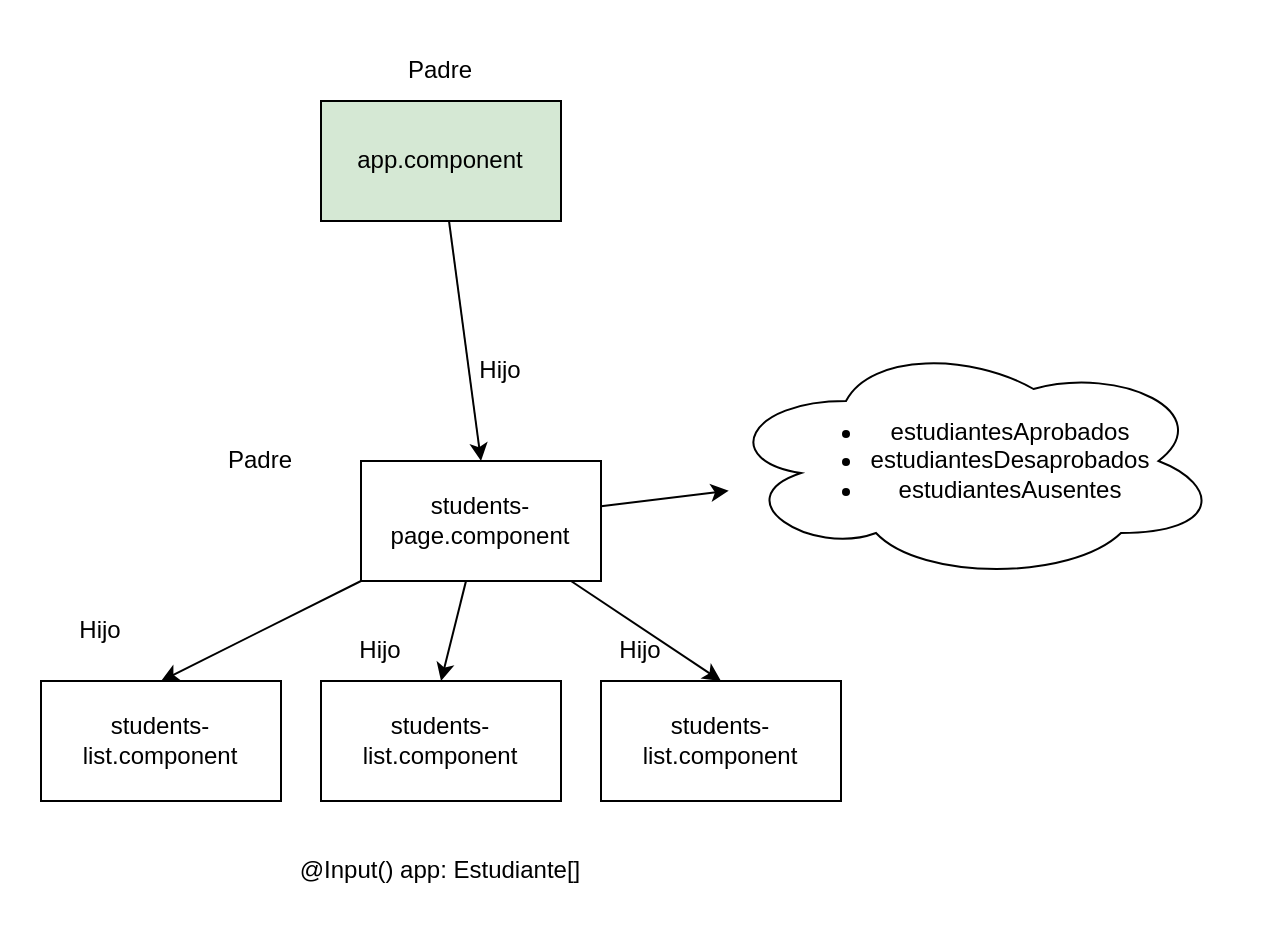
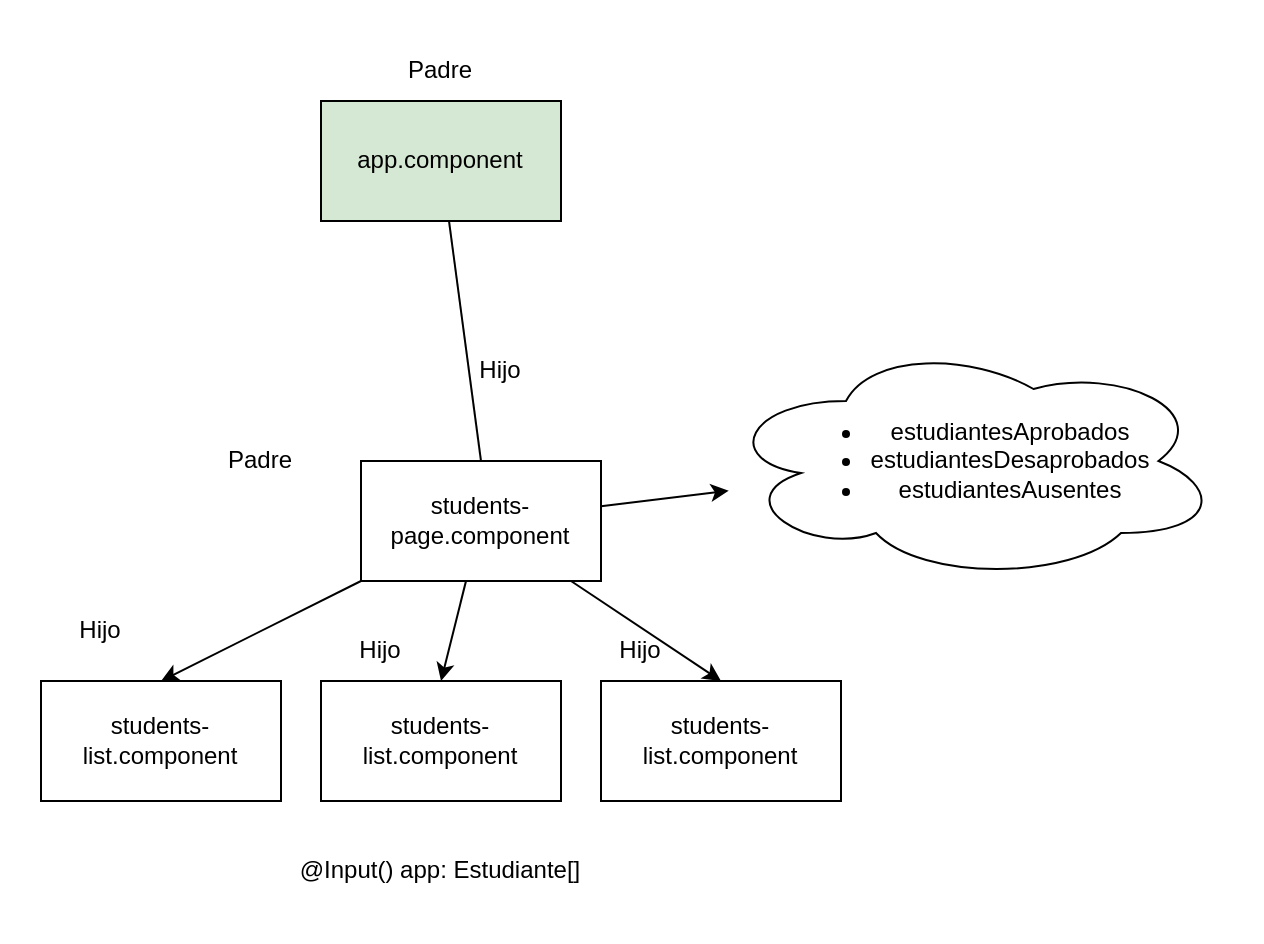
(479, 446) -> (480, 451)
